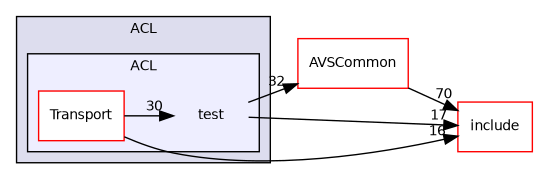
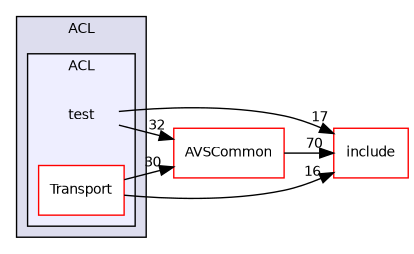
(142, 116) -> (142, 175)
